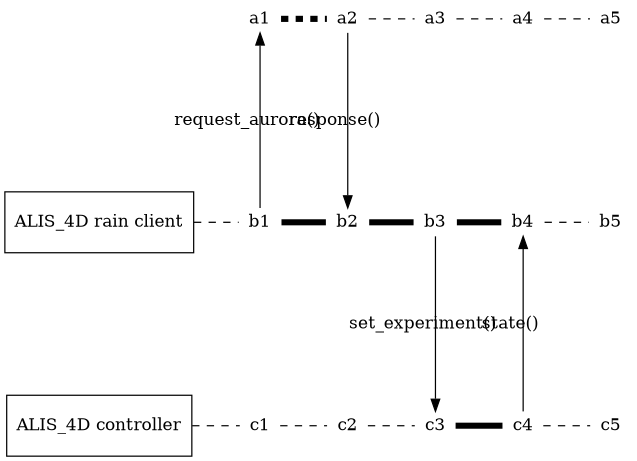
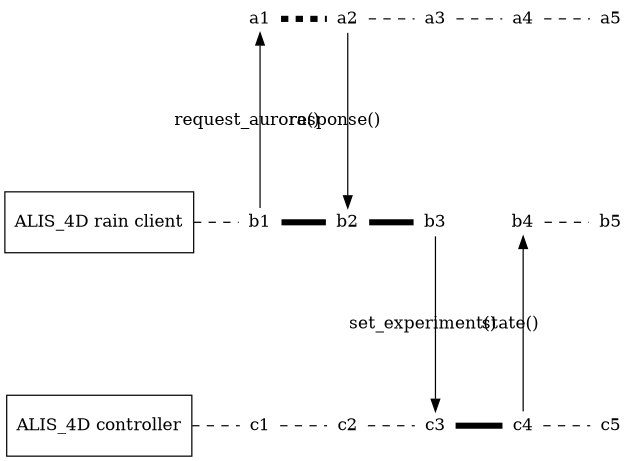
(479, 222) -> none
